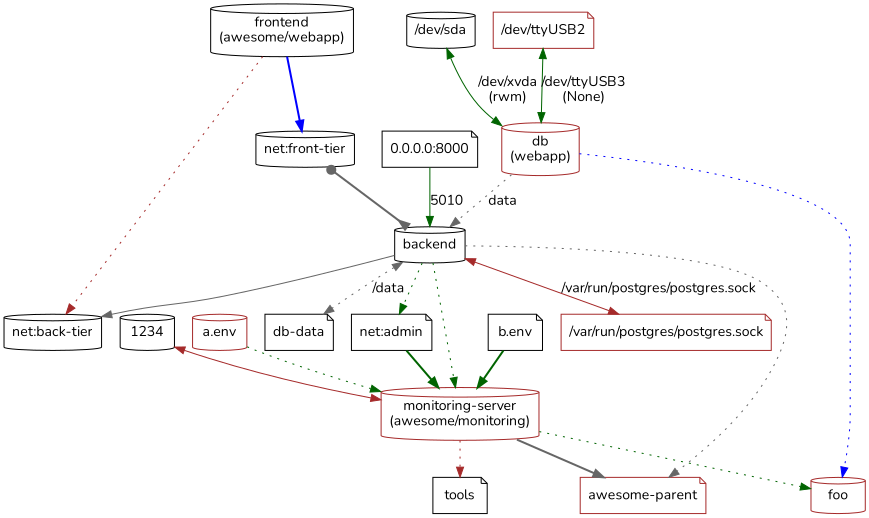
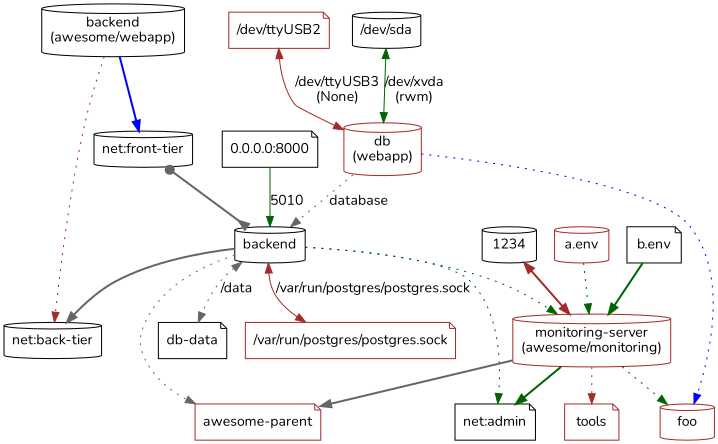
(282, 30) -> (113, 30)
(542, 86) -> (294, 103)
(503, 201) -> (359, 201)
(254, 290) -> (148, 268)
(419, 365) -> (543, 382)
(277, 377) -> (547, 289)
(460, 495) -> (592, 422)
